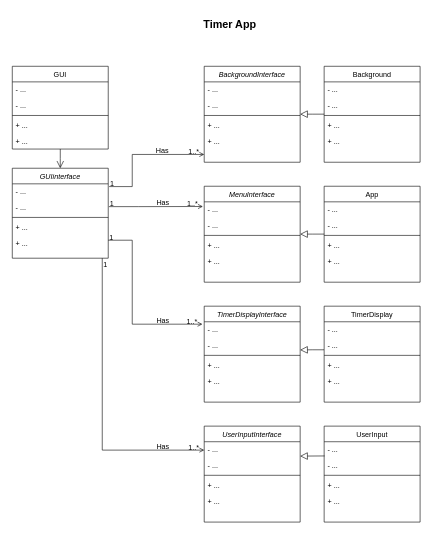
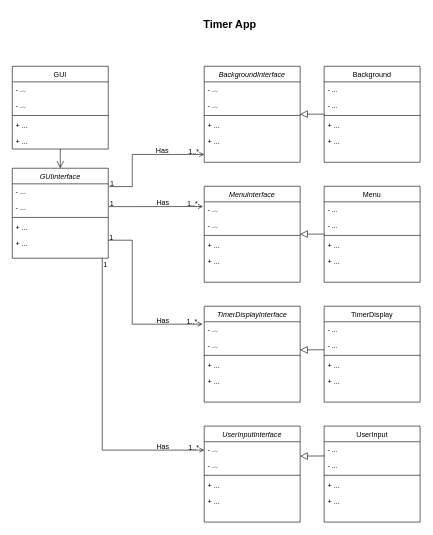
(372, 194) -> (372, 194)
